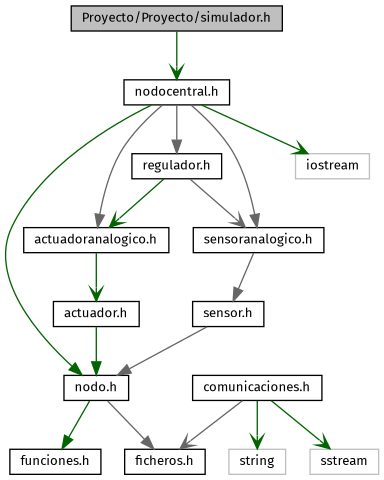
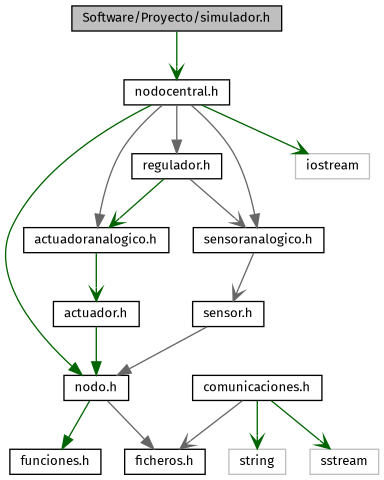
(177, 18) -> (177, 18)
(246, 271) -> (246, 271)
